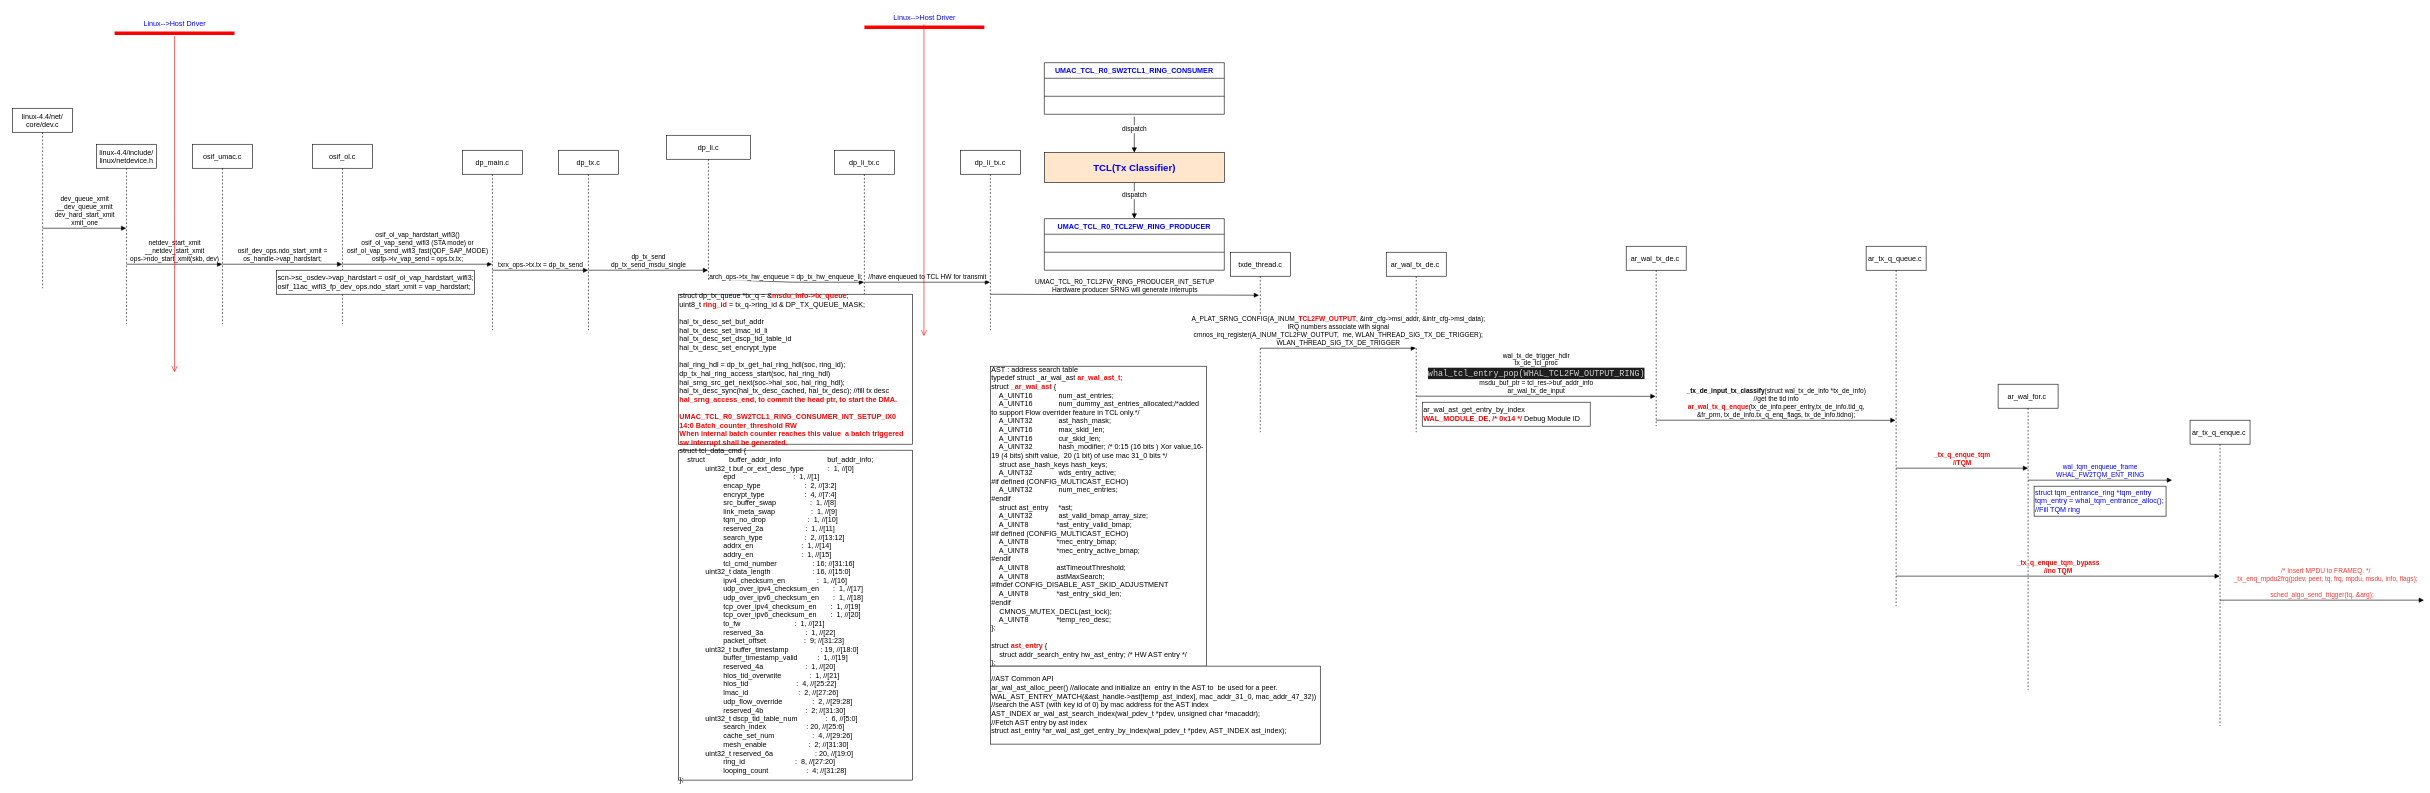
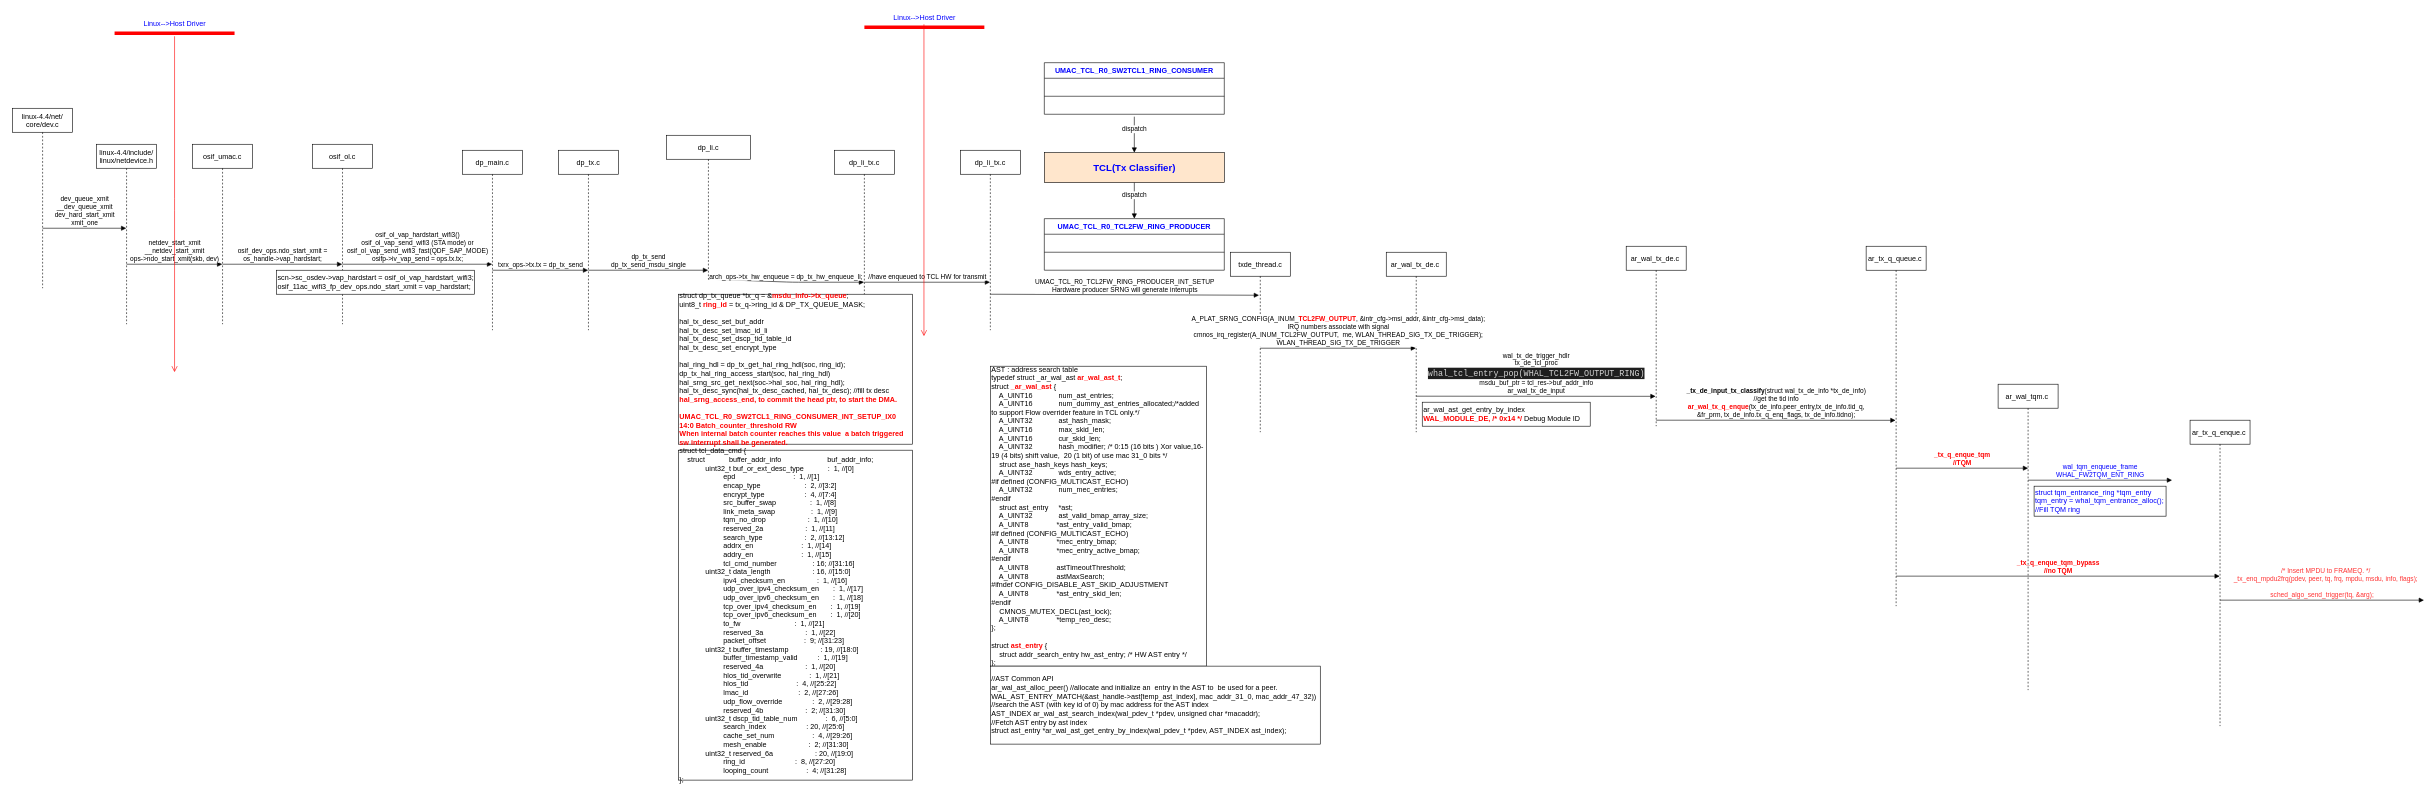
(2028, 397) -> (2028, 397)
